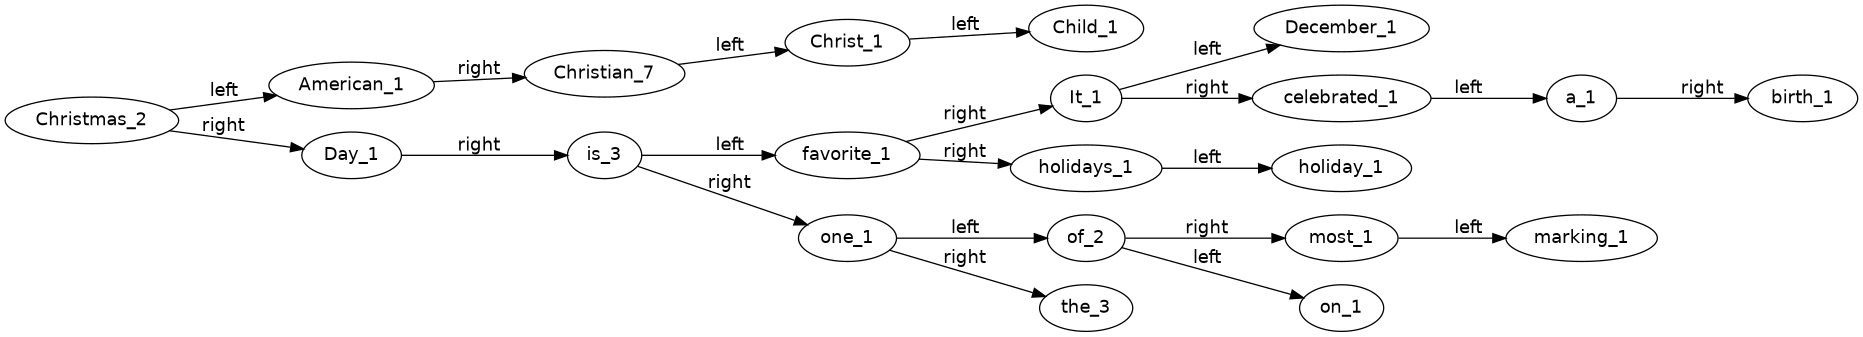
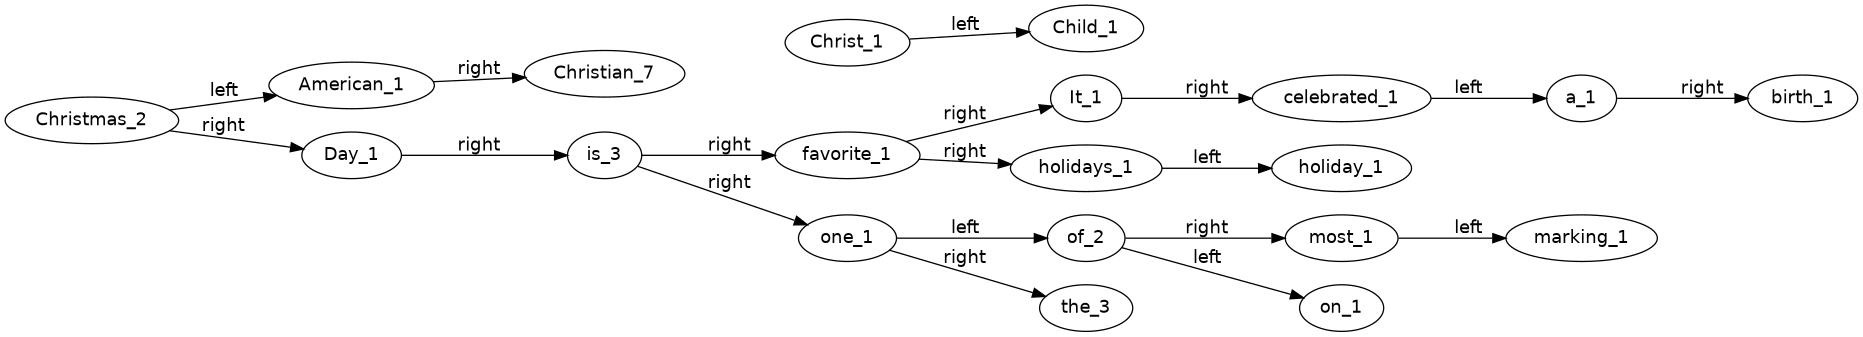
(1342, 28) -> none
(727, 58) -> none
(730, 146) -> (730, 146)
